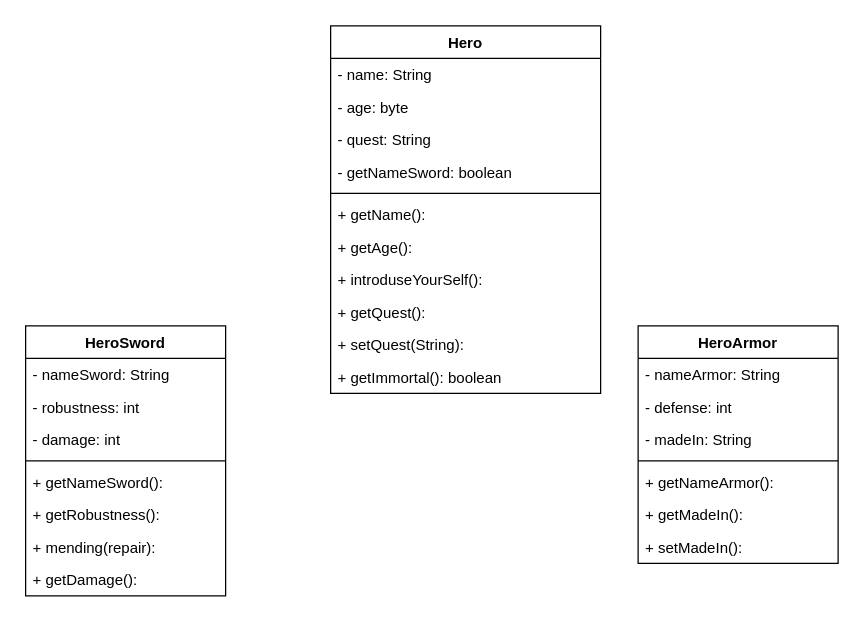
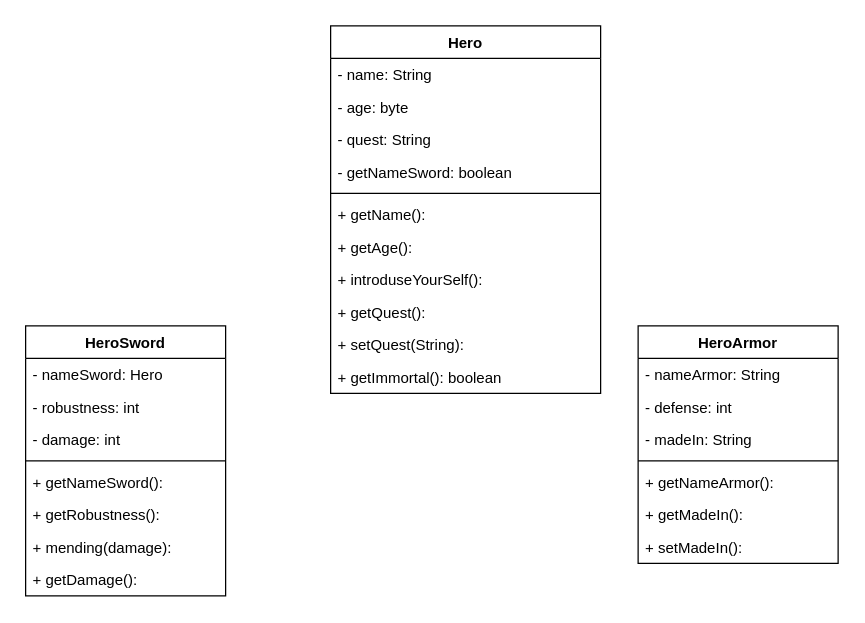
(105, 375) -> (98, 375)
(100, 548) -> (102, 548)
